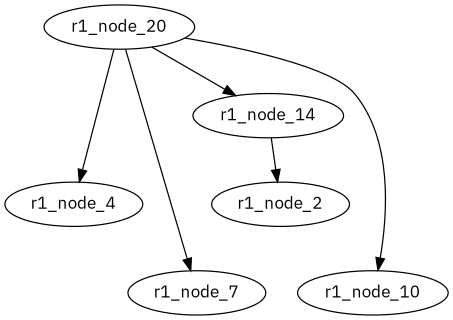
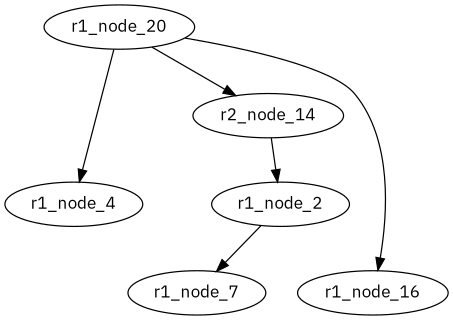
(268, 116) -> (268, 116)
(156, 154) -> (243, 244)
(373, 293) -> (373, 293)
